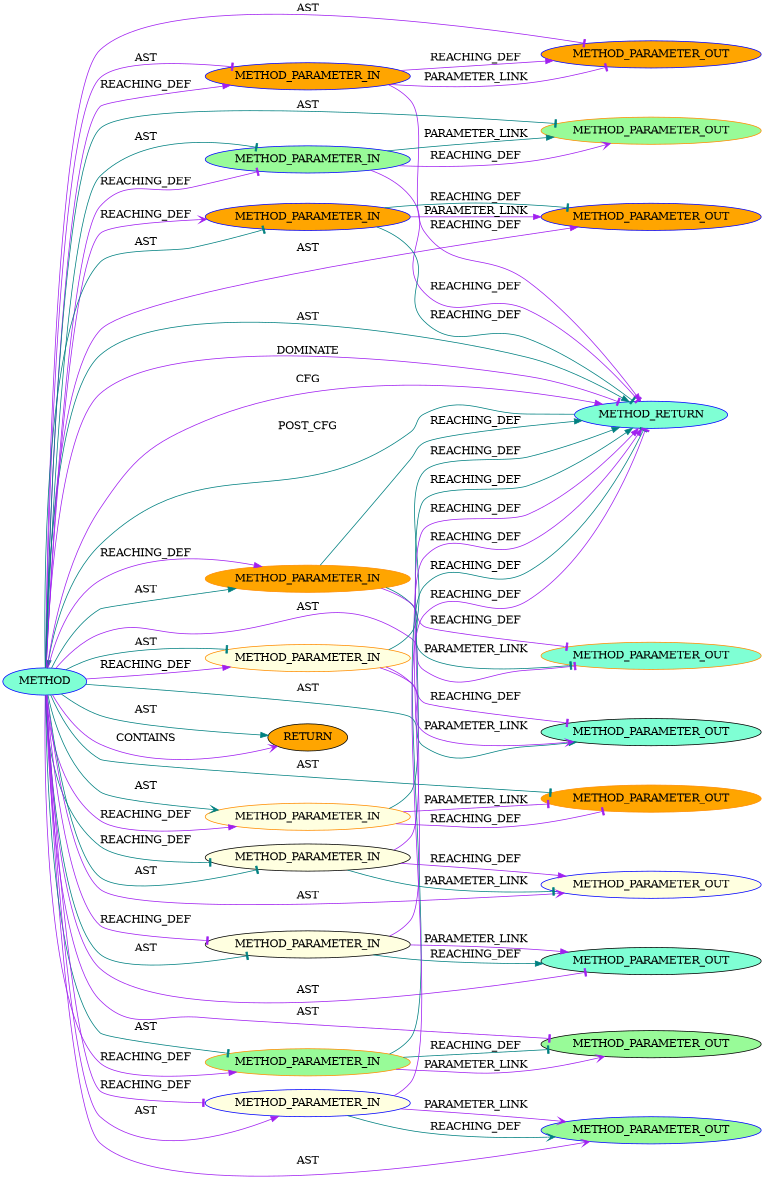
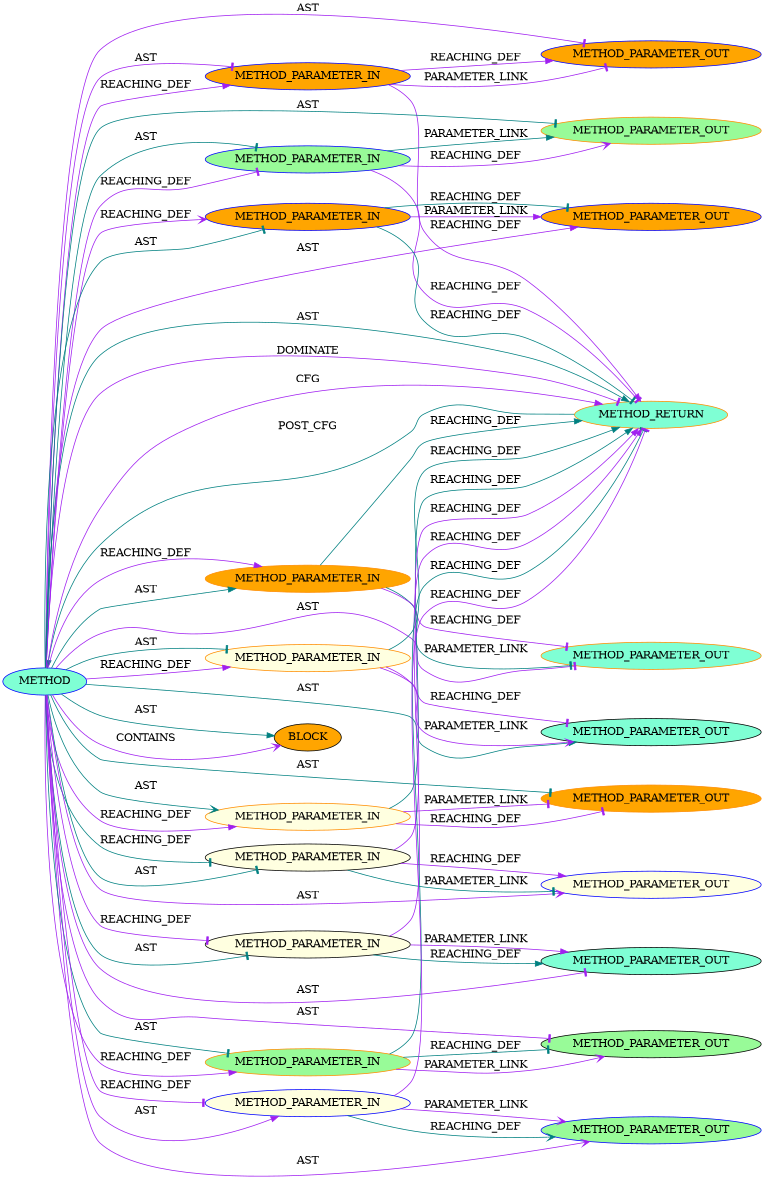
(651, 415) -> (651, 415)
(308, 737) -> (308, 737)
